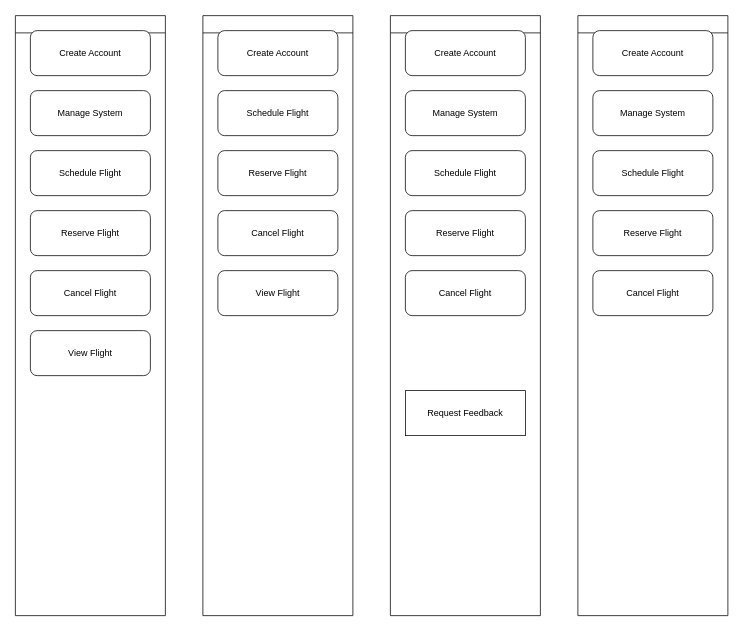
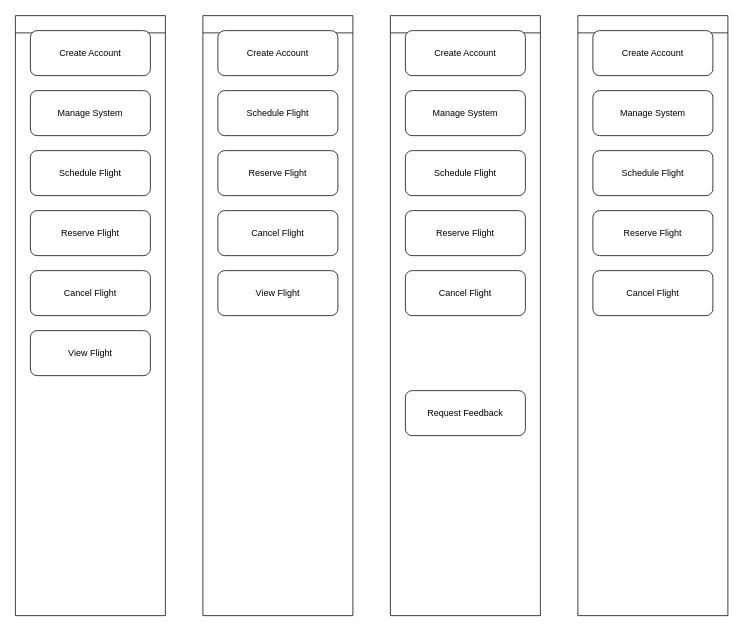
(465, 413) -> (465, 413)
